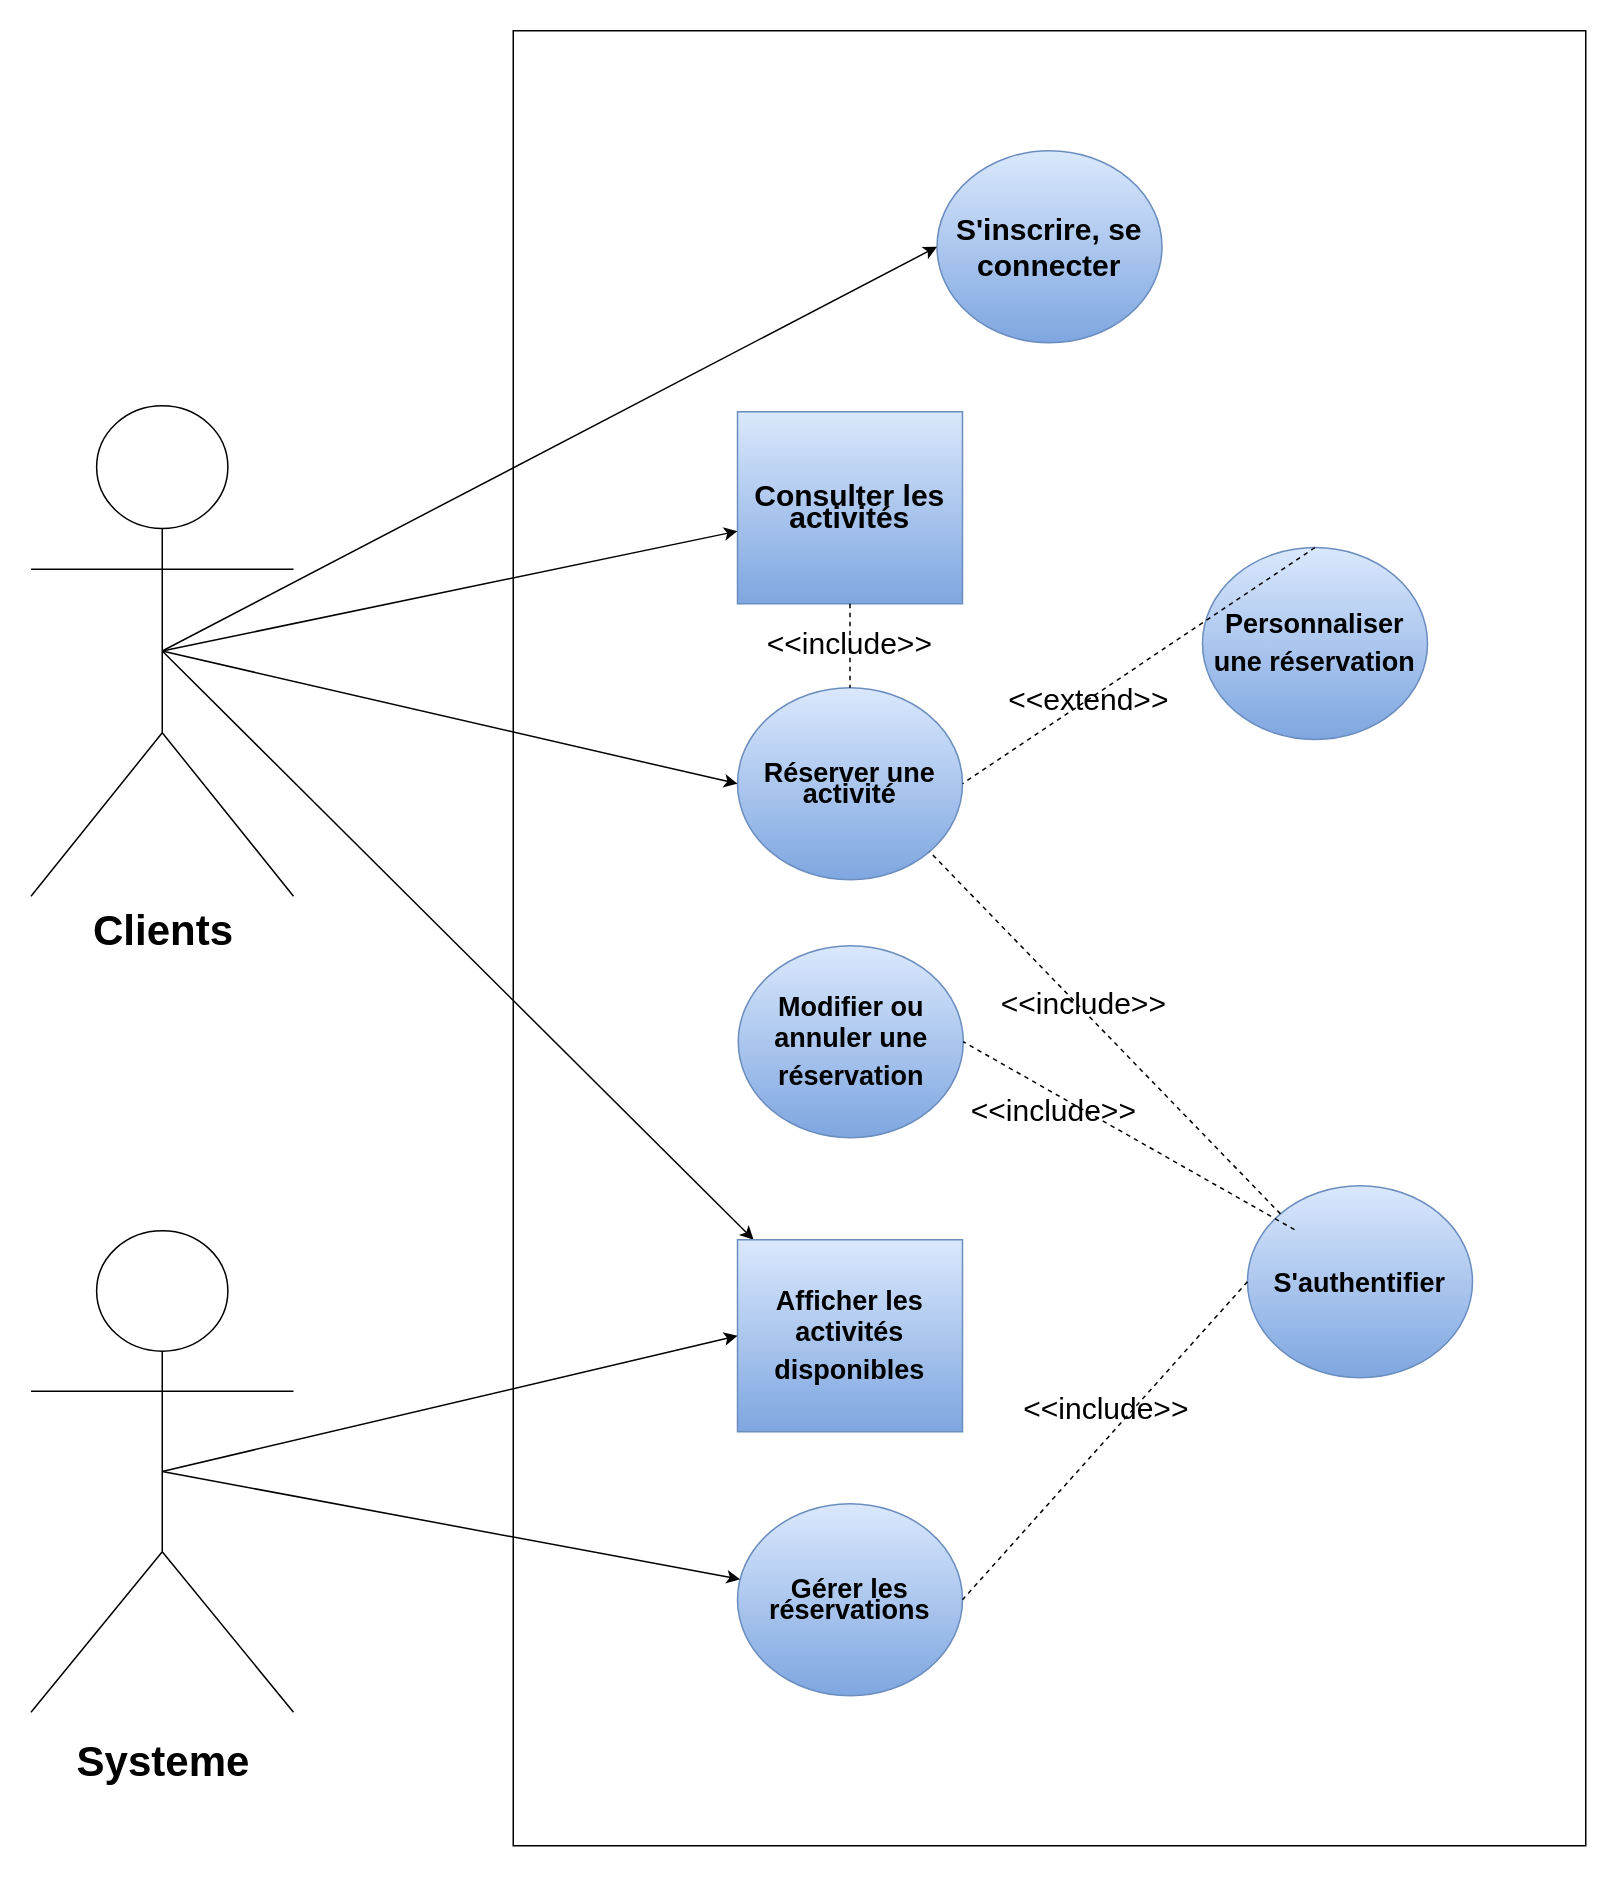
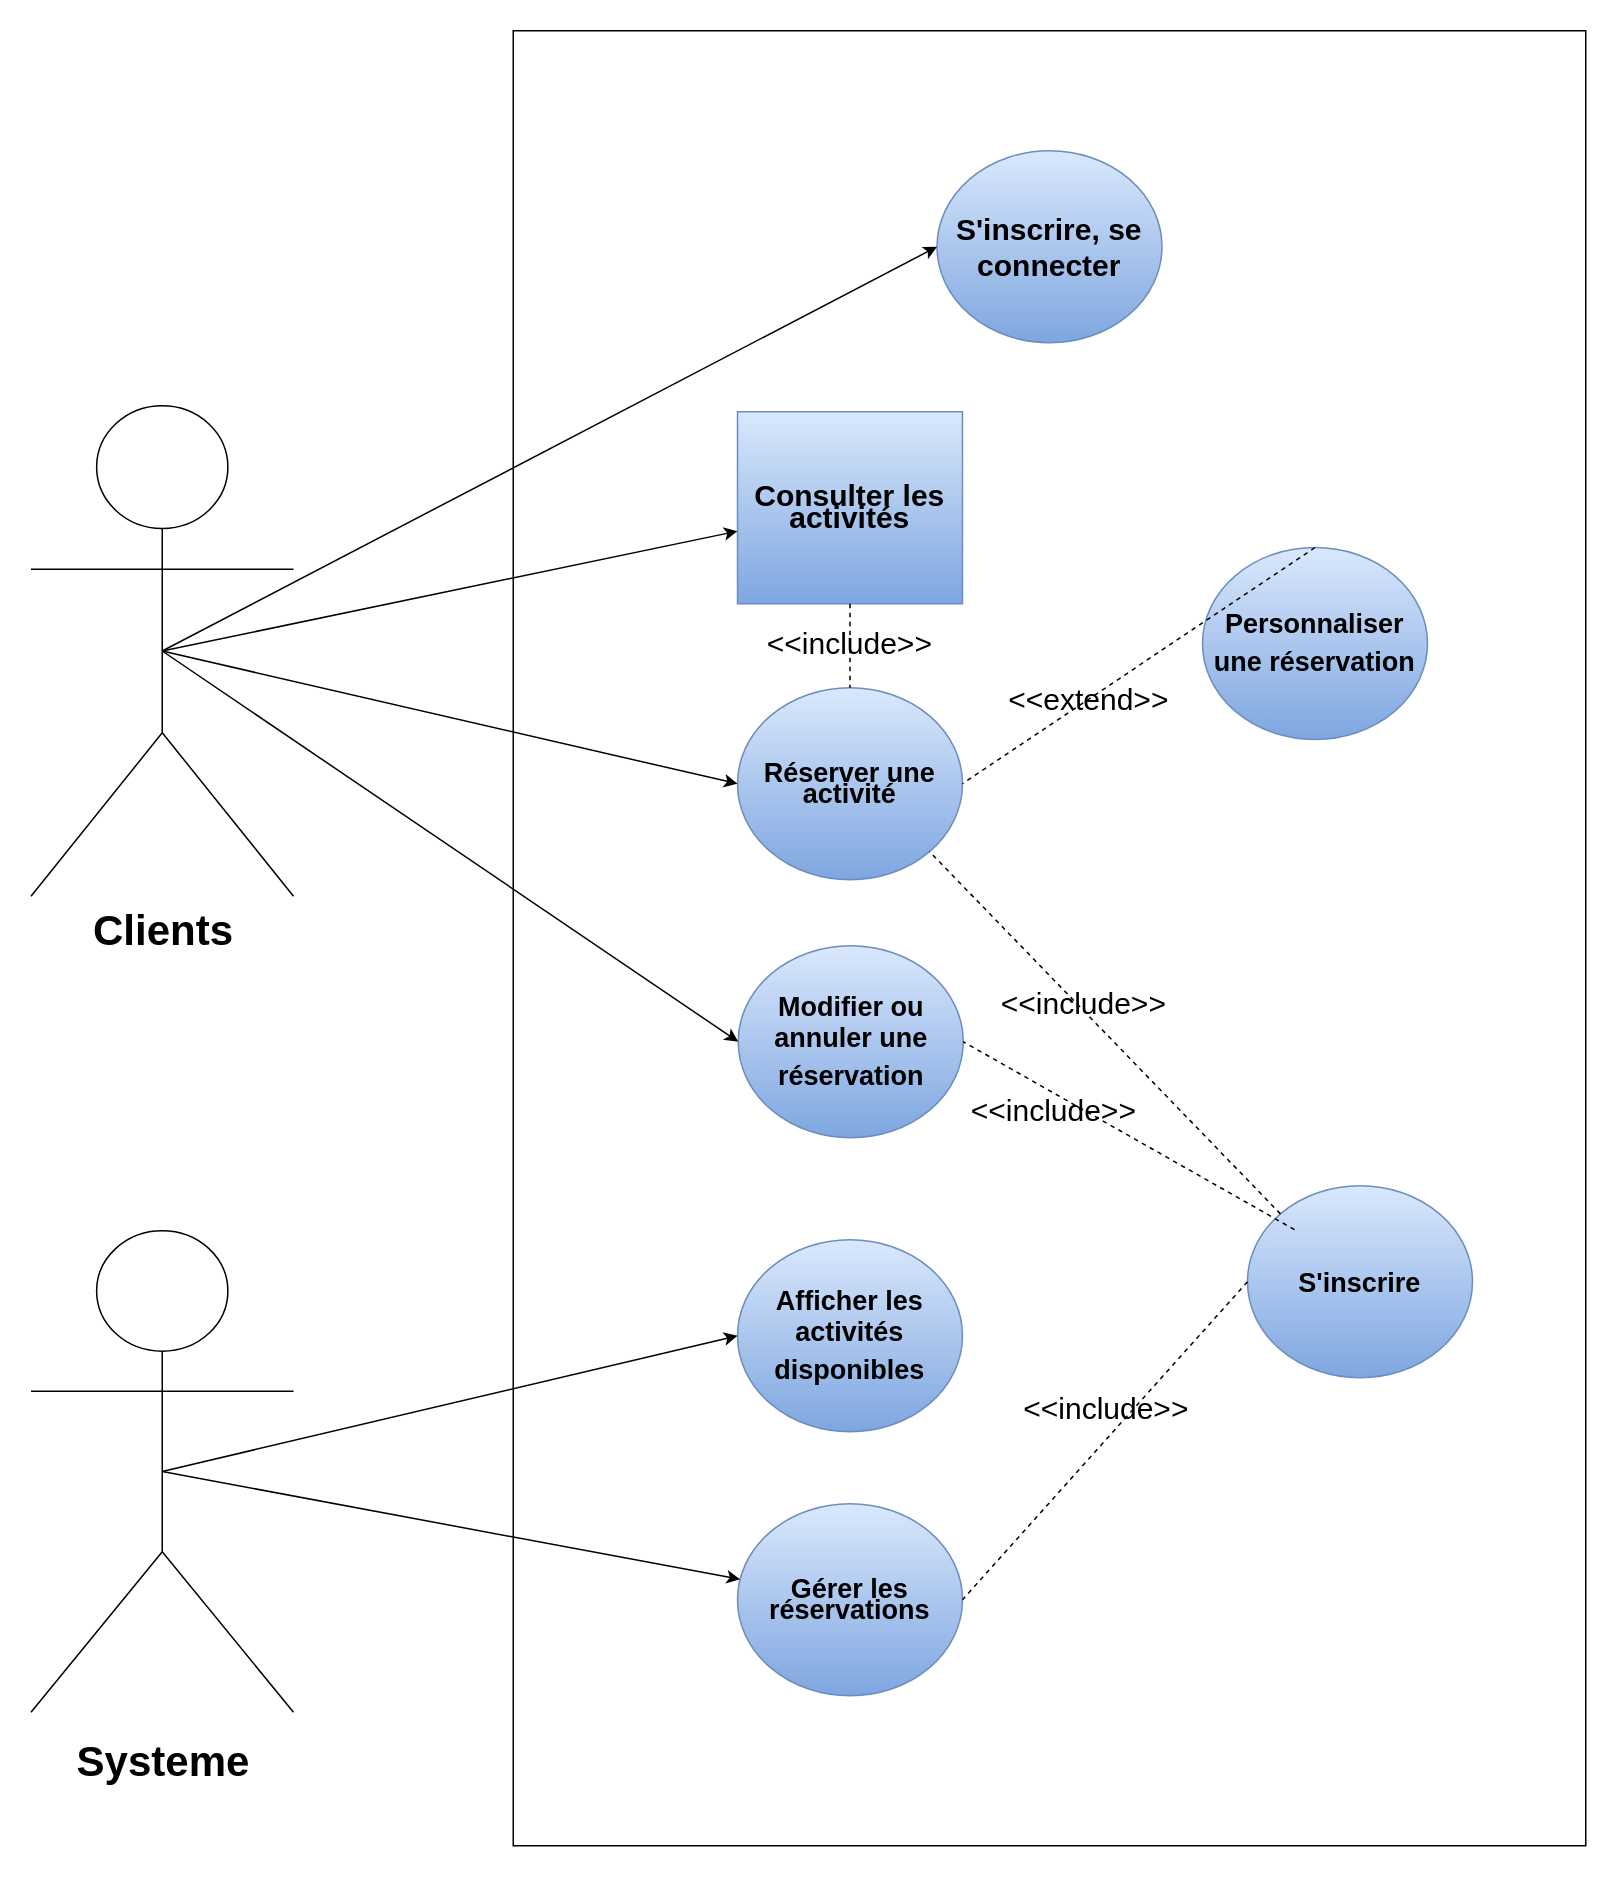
(456, 943) -> (449, 845)
(1360, 1282) -> (1360, 1282)
(850, 1336) -> (850, 1336)
